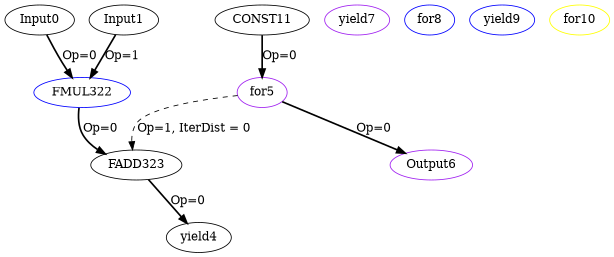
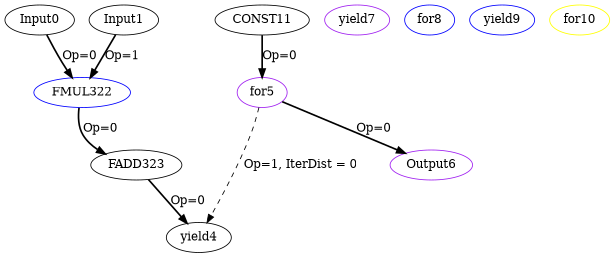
(176, 106) -> (238, 163)
